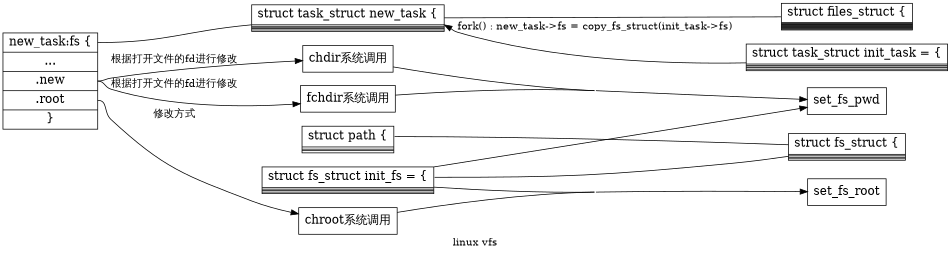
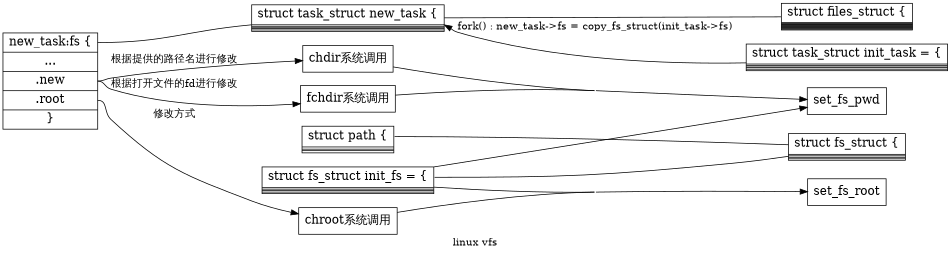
(175, 59) -> (175, 59)
